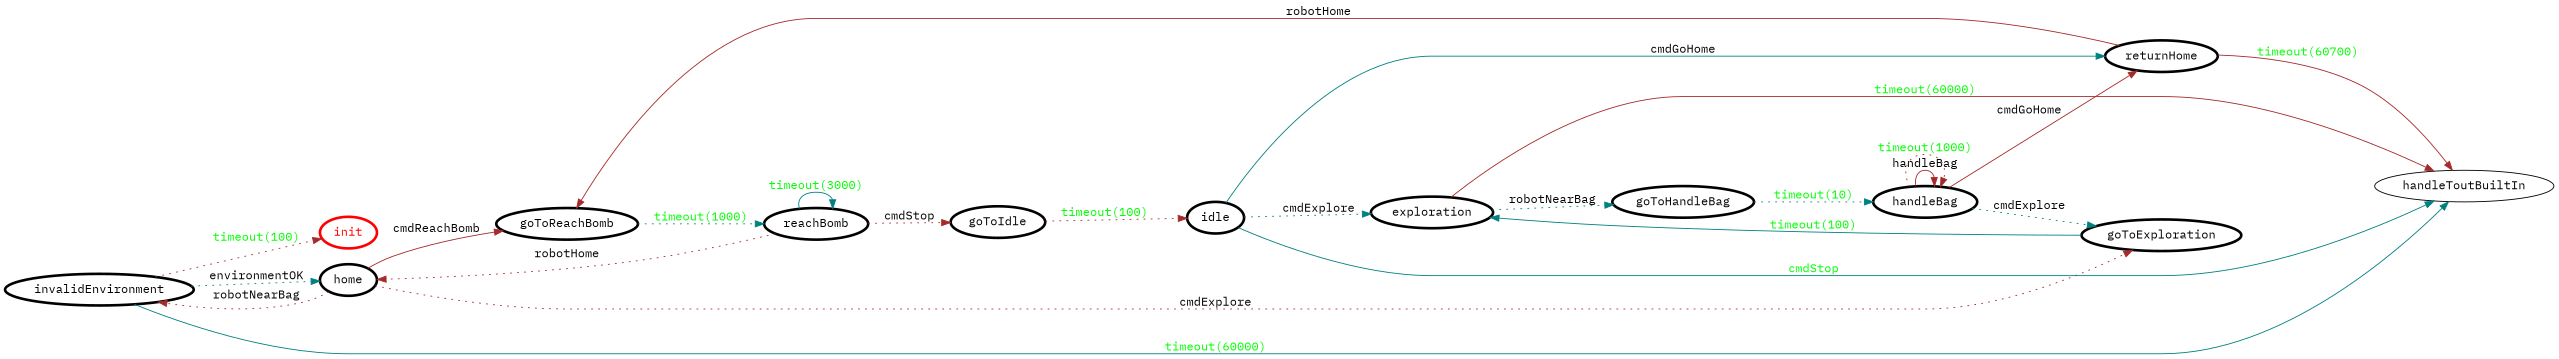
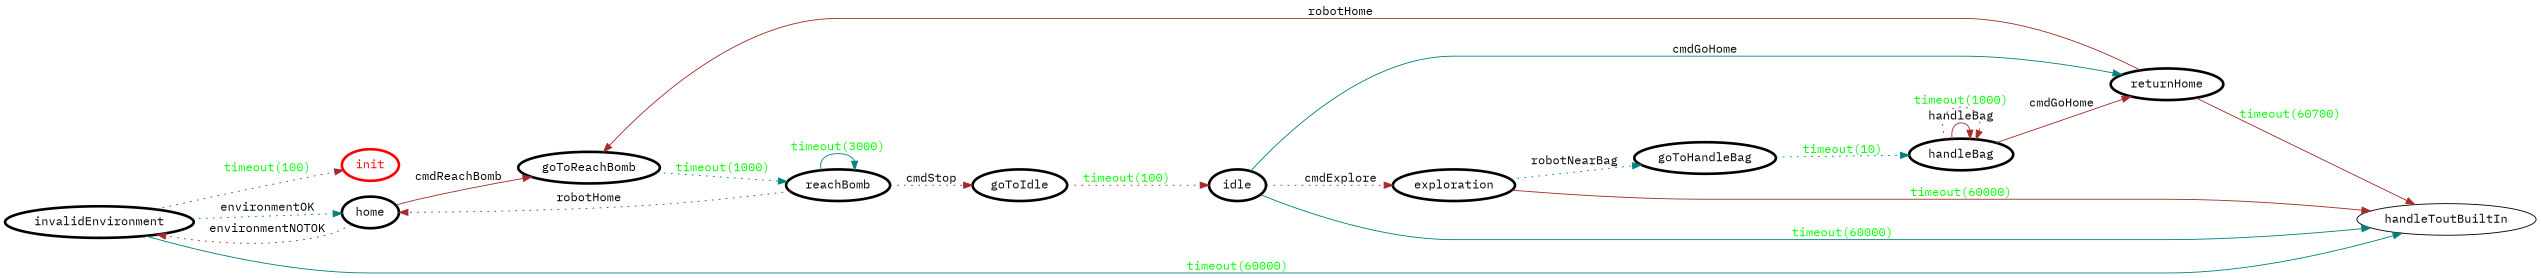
(1303, 216) -> (1325, 185)
(2161, 235) -> none
(1814, 269) -> (1843, 233)
(257, 295) -> (268, 229)
